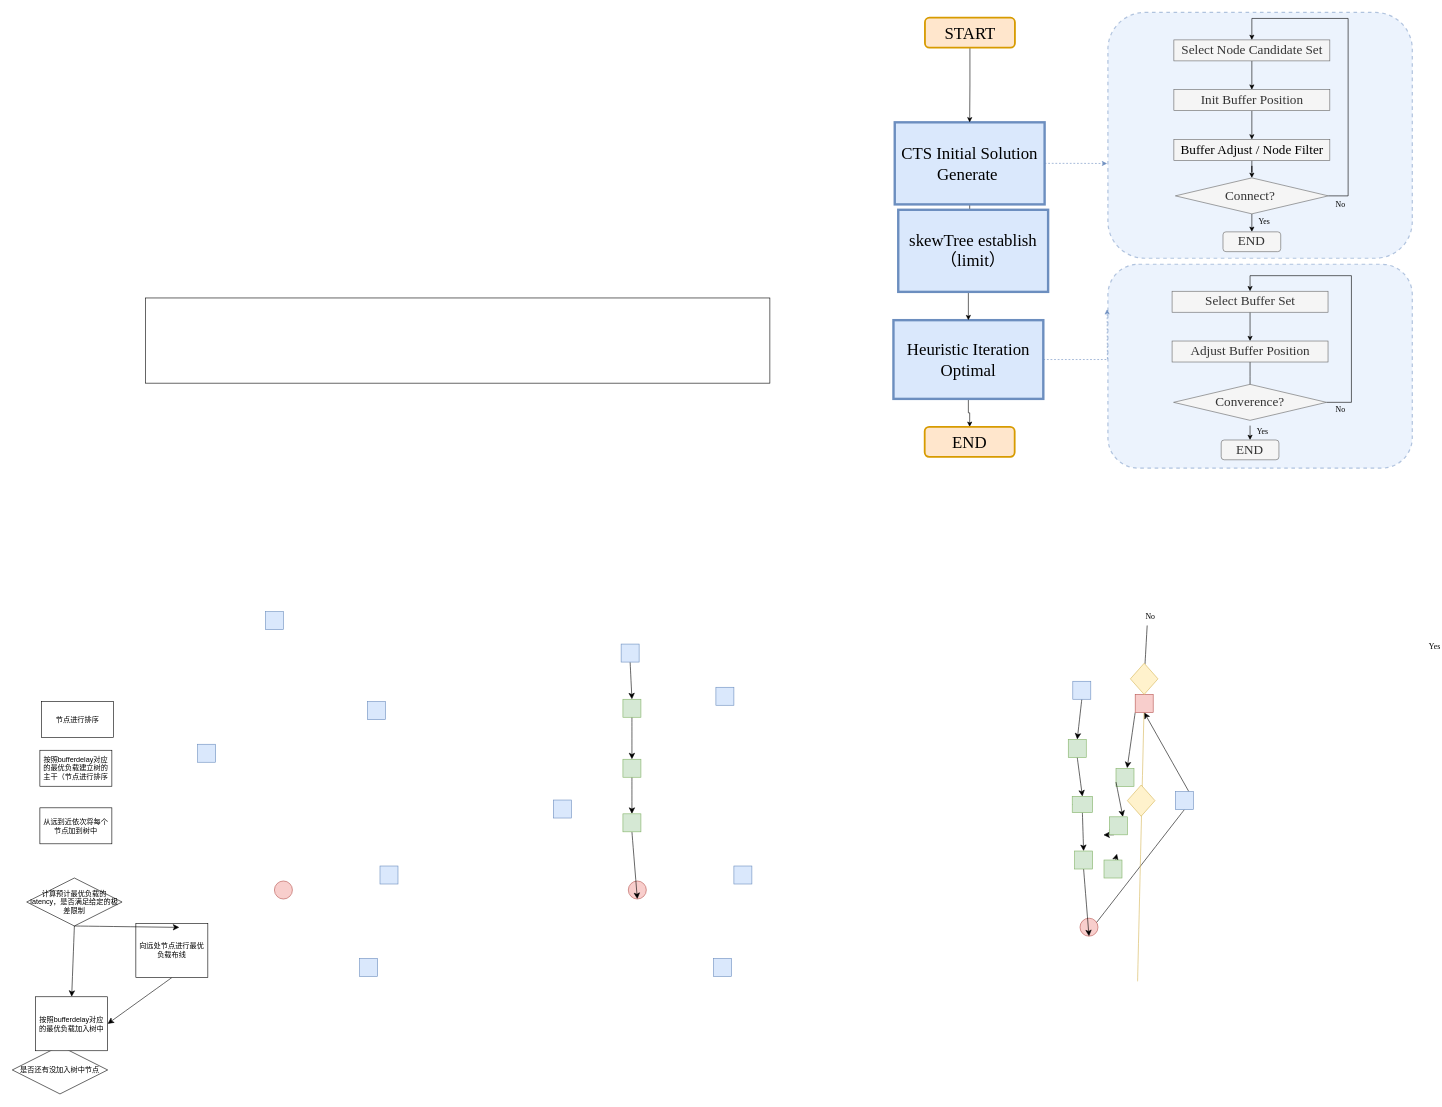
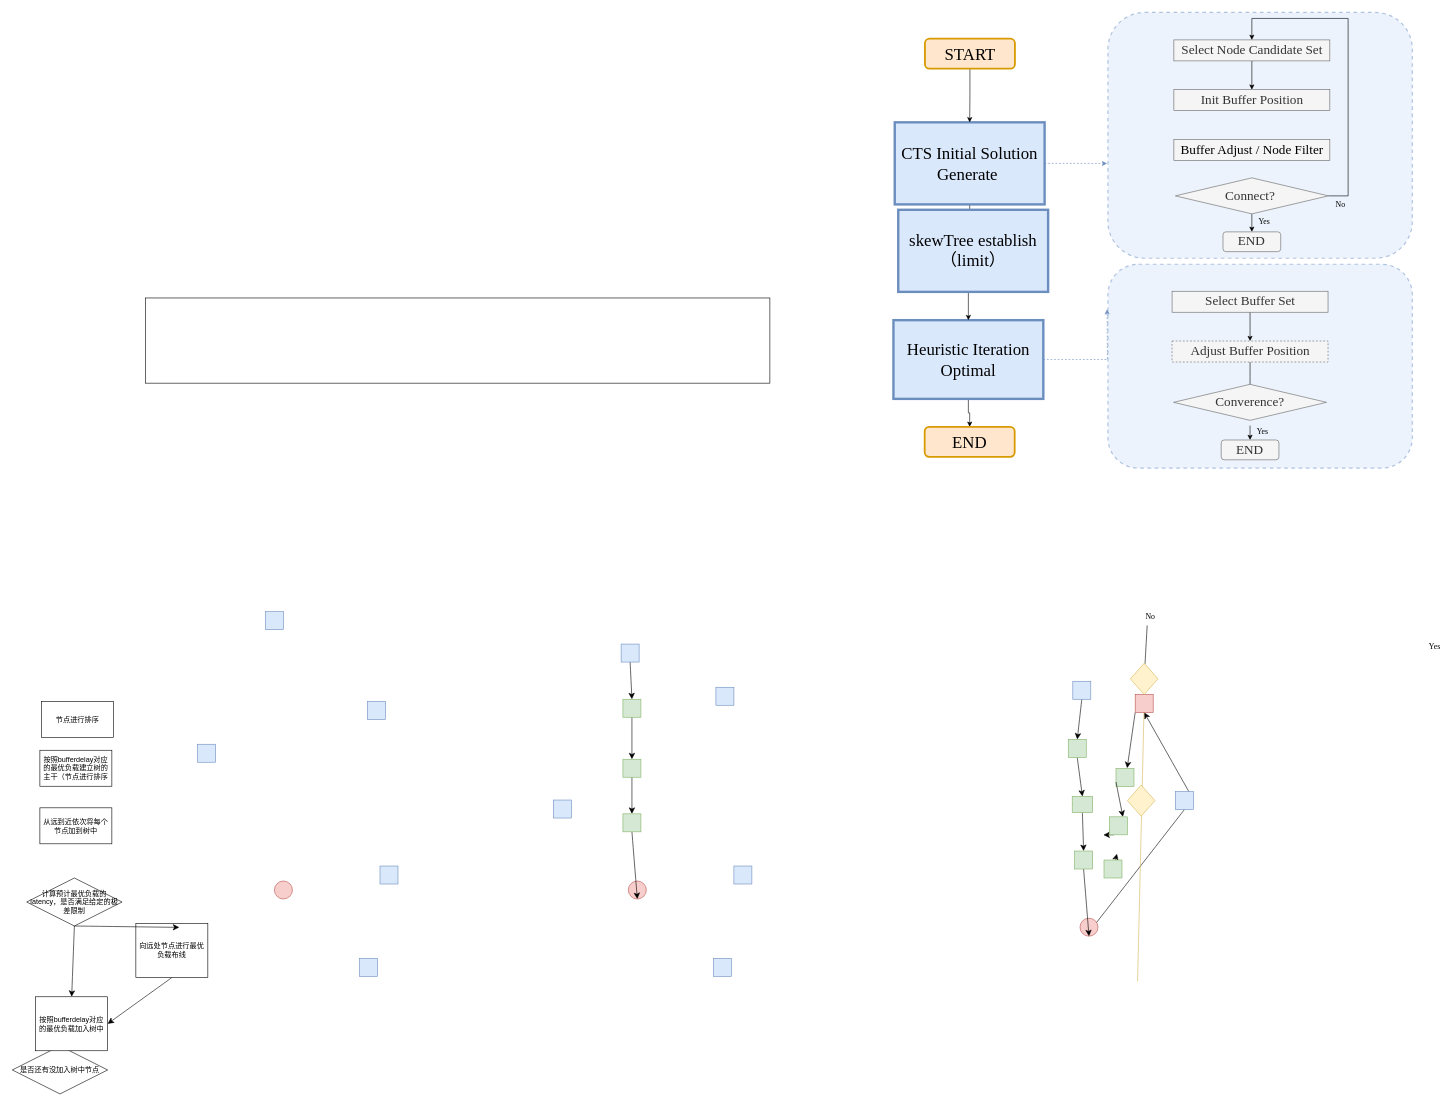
(970, 33) -> (970, 54)
(1252, 133) -> none
(1252, 169) -> none
(1352, 295) -> none
(1250, 351) -> (1250, 351)
